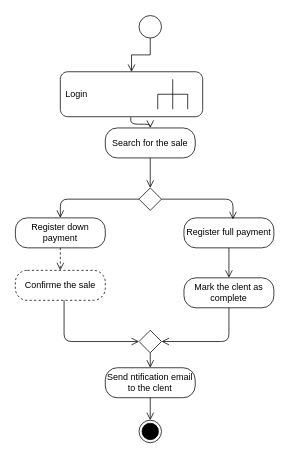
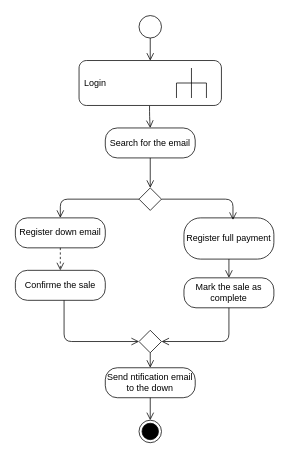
(132, 94) -> (150, 83)
(150, 143) -> (150, 143)
(60, 233) -> (60, 233)
(229, 233) -> (229, 239)
(60, 285) -> (60, 285)
(229, 293) -> (229, 293)
(150, 383) -> (150, 383)
